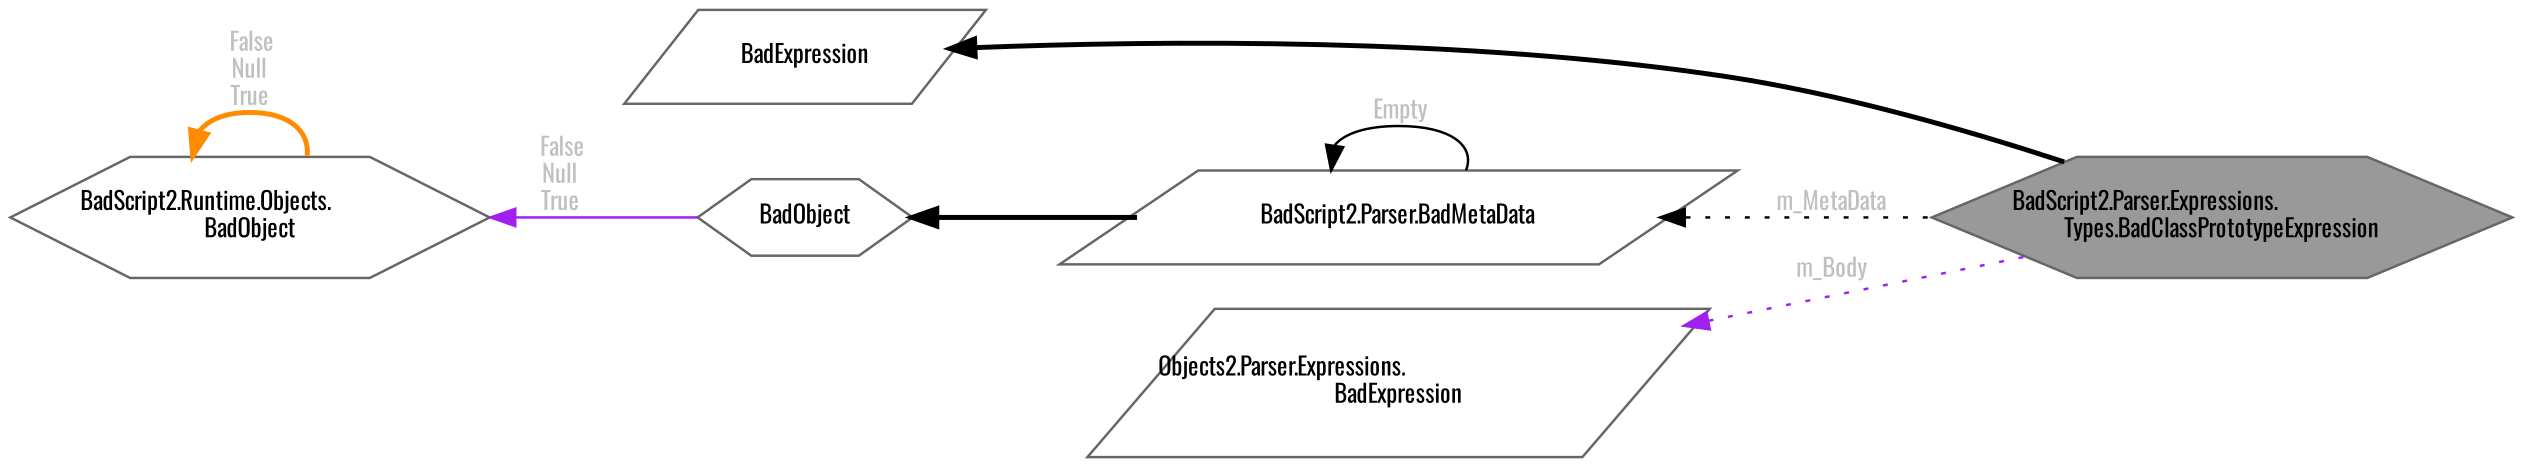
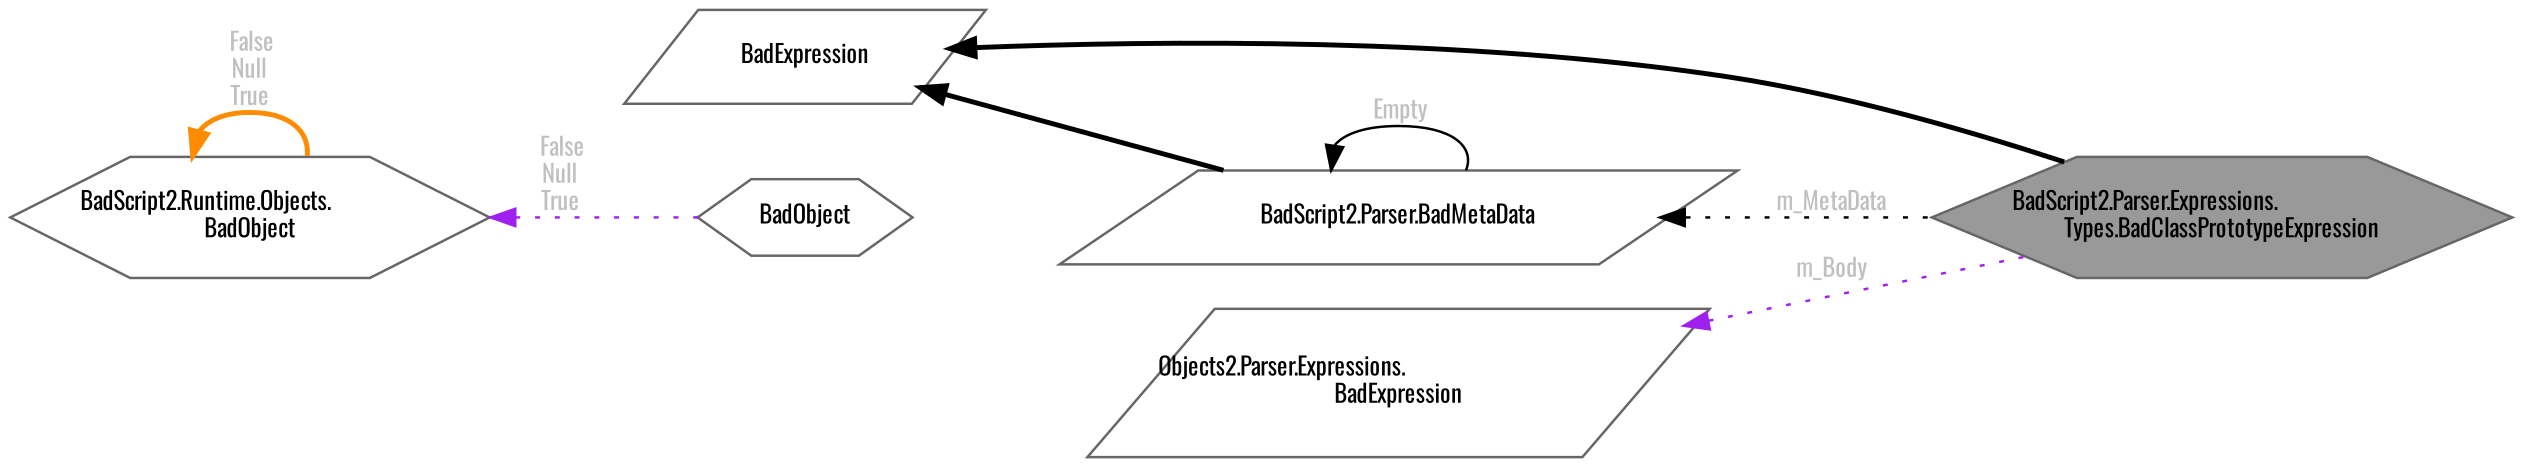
(607, 217) -> (607, 217)
(1037, 217) -> (1084, 132)
